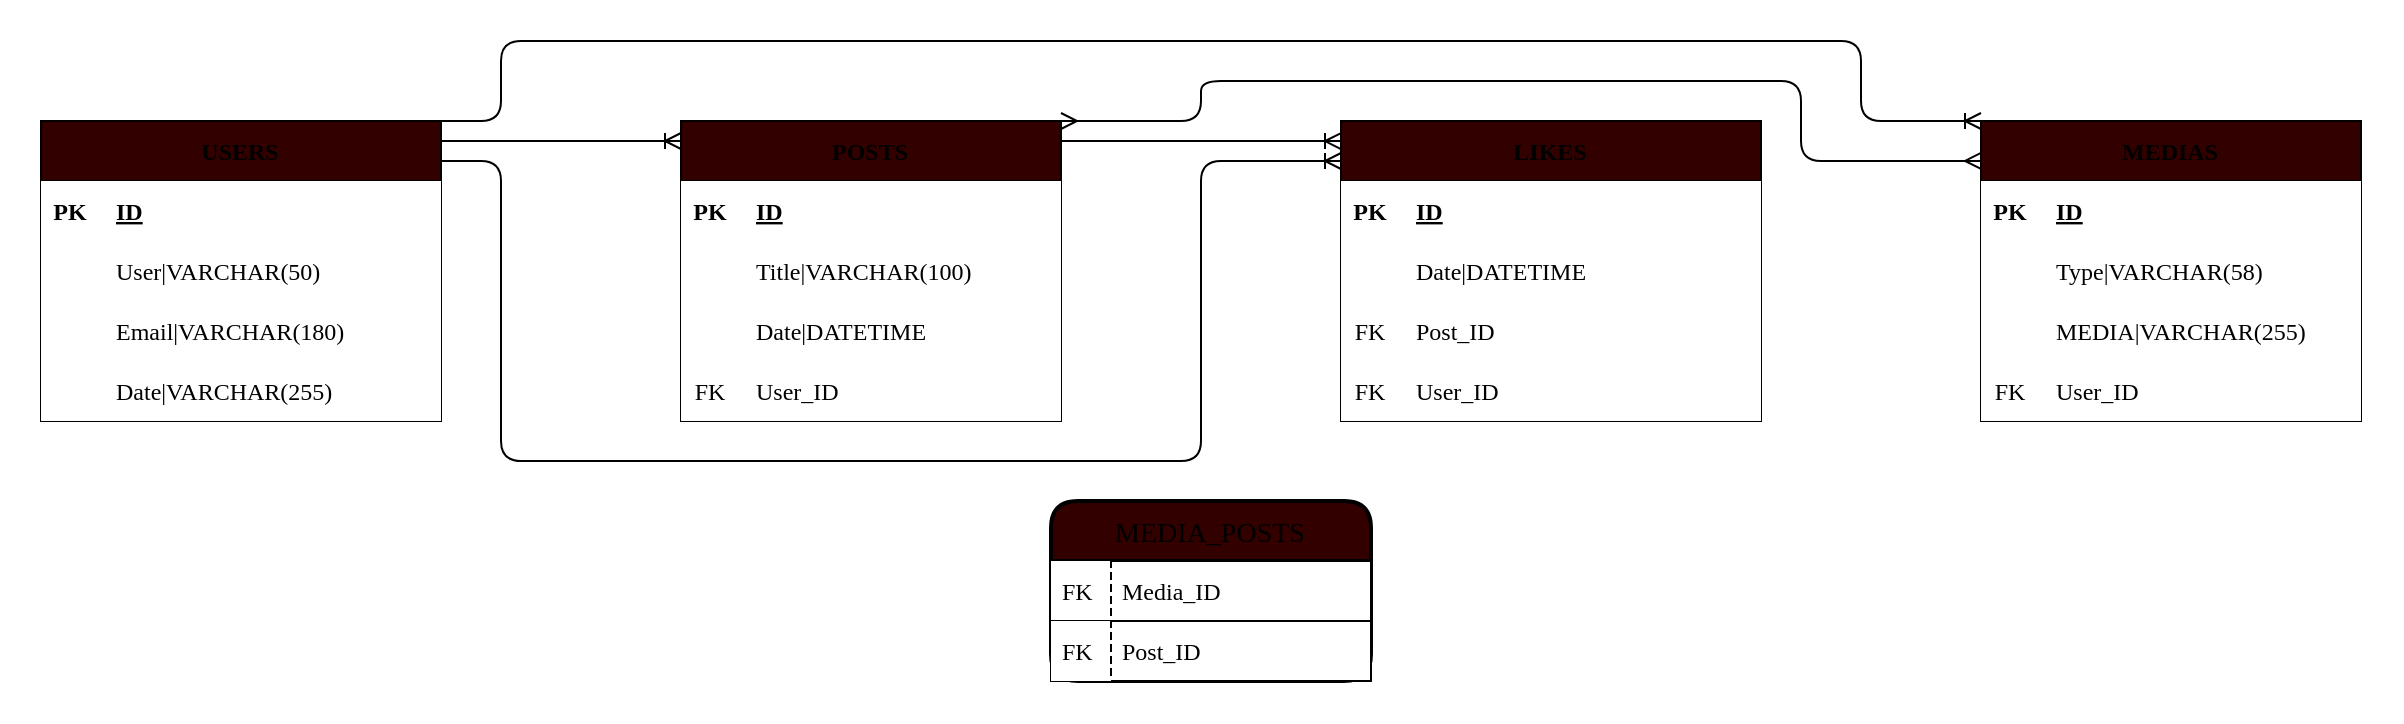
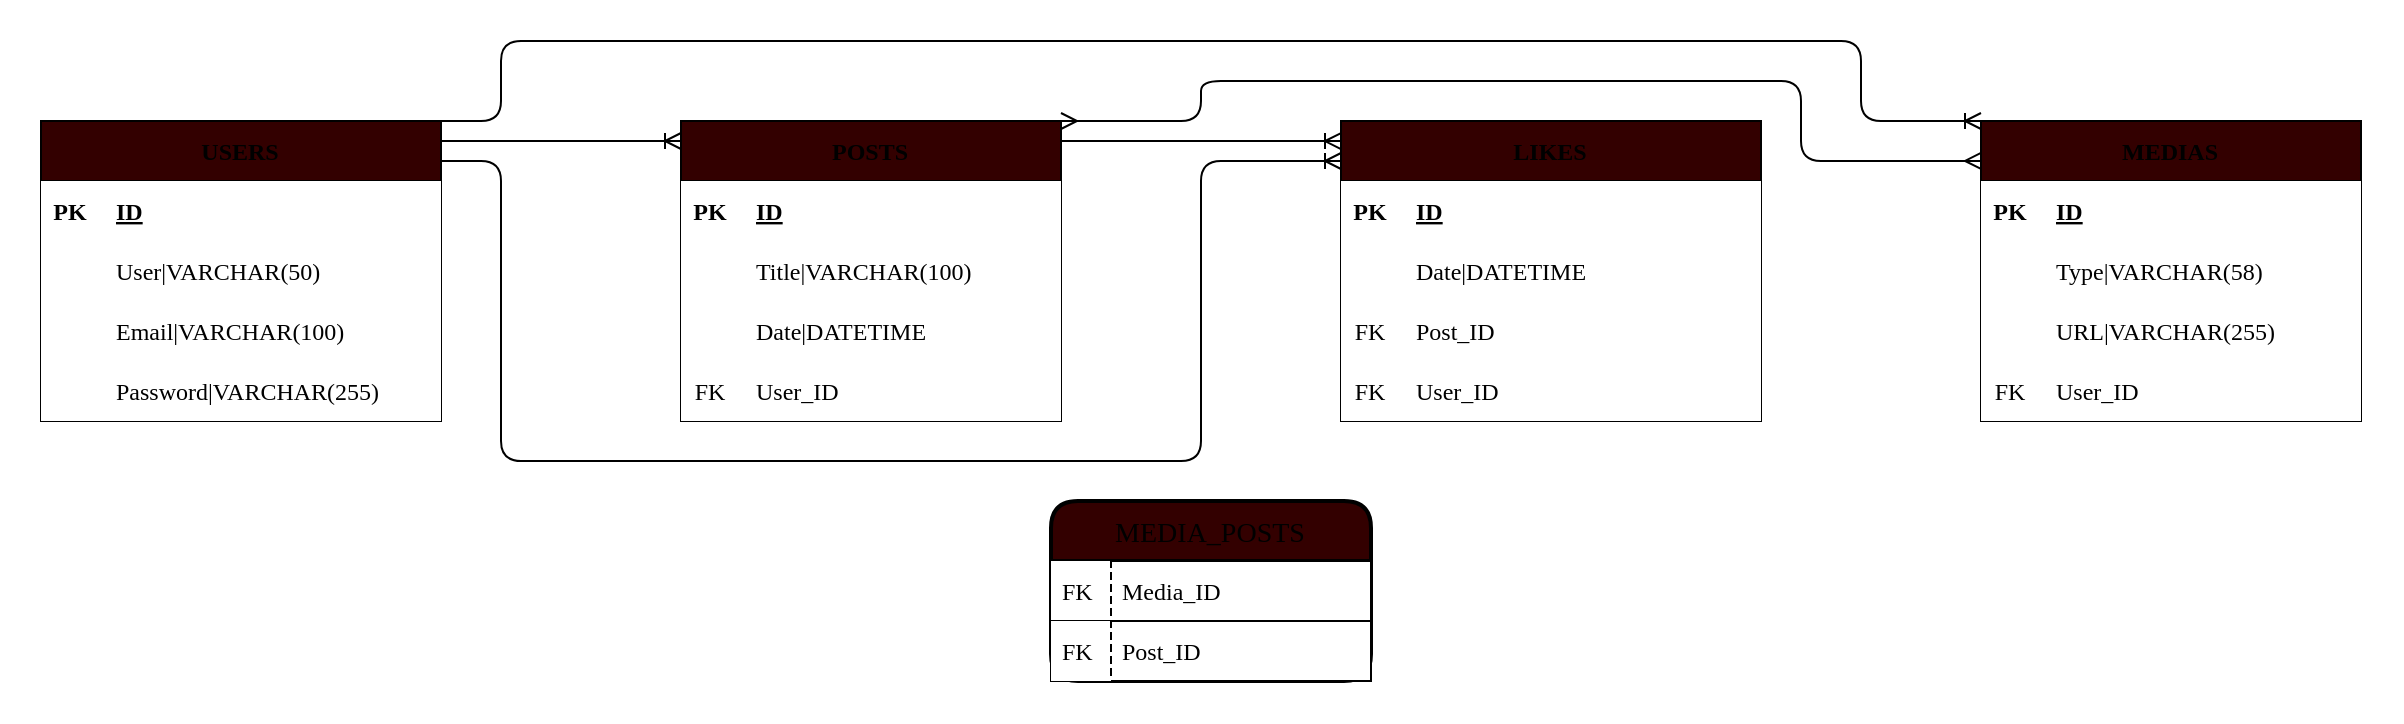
(228, 332) -> (228, 332)
(2174, 332) -> (2160, 332)
(227, 392) -> (254, 392)
